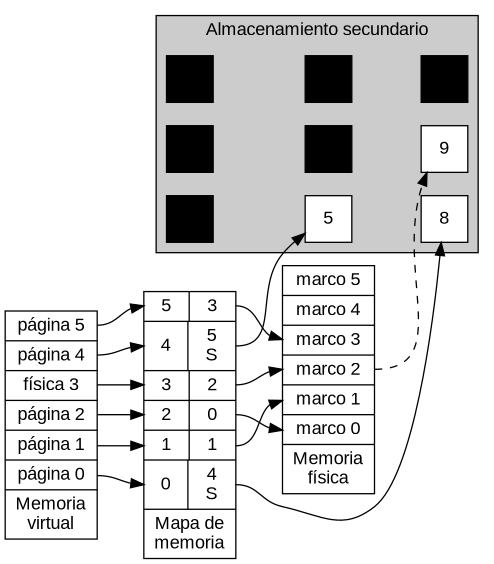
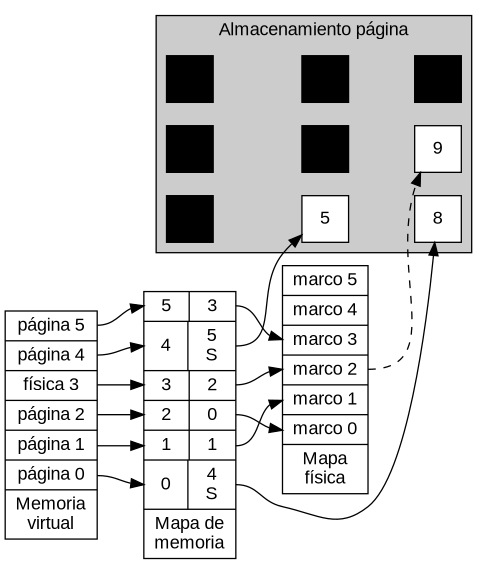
(317, 30) -> (314, 30)
(328, 459) -> (325, 459)
